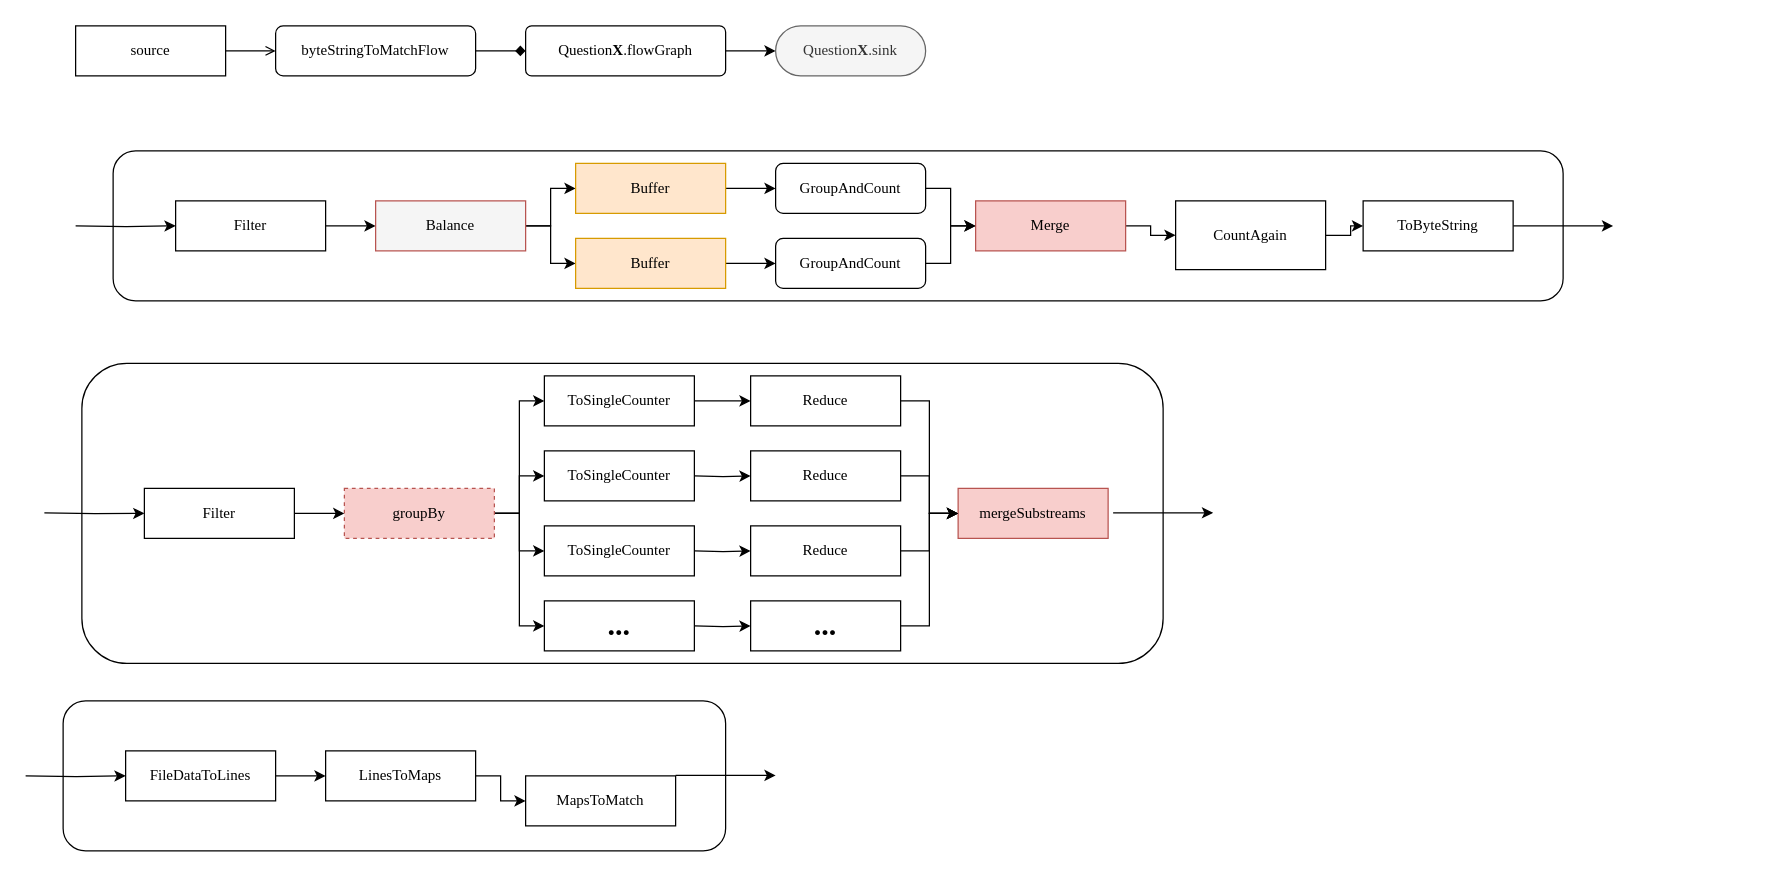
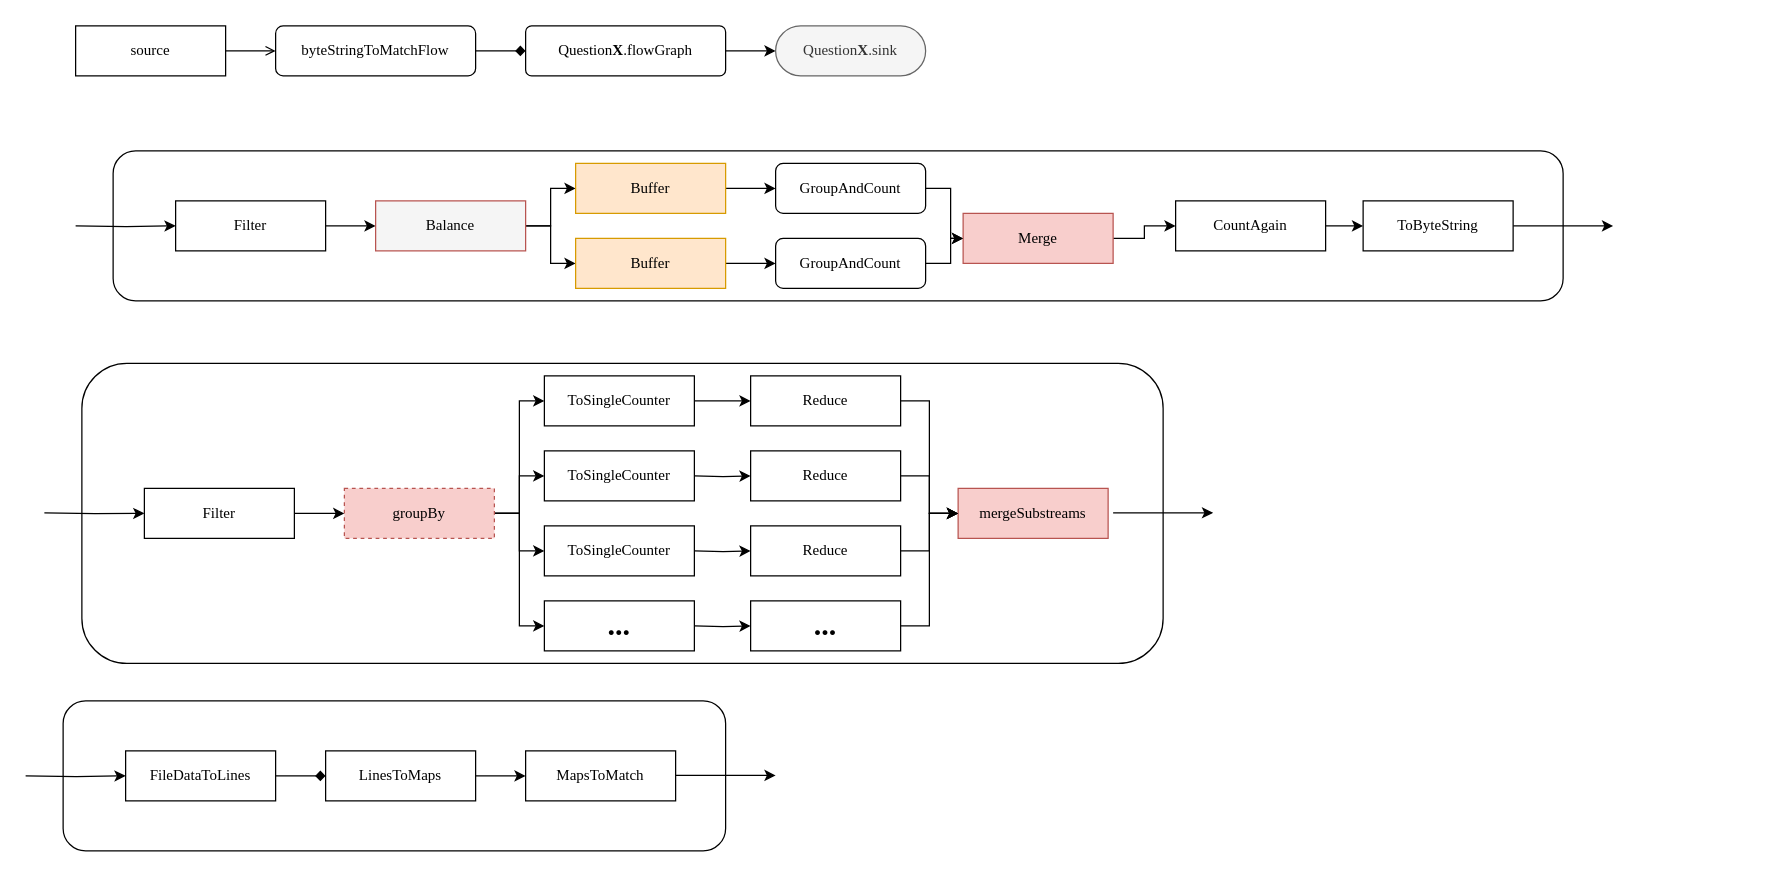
(1051, 226) -> (1038, 238)
(1251, 235) -> (1251, 226)
(316, 776) -> (315, 776)
(601, 801) -> (601, 776)
